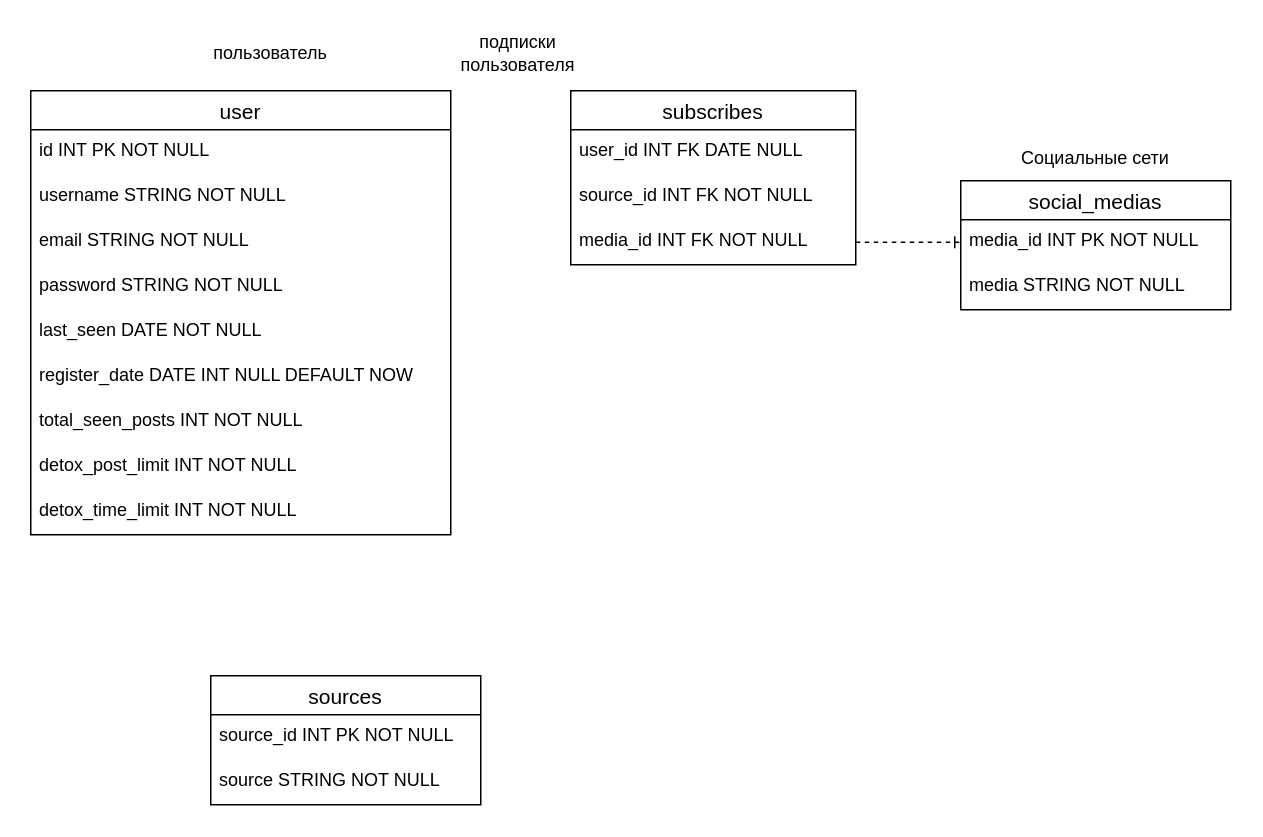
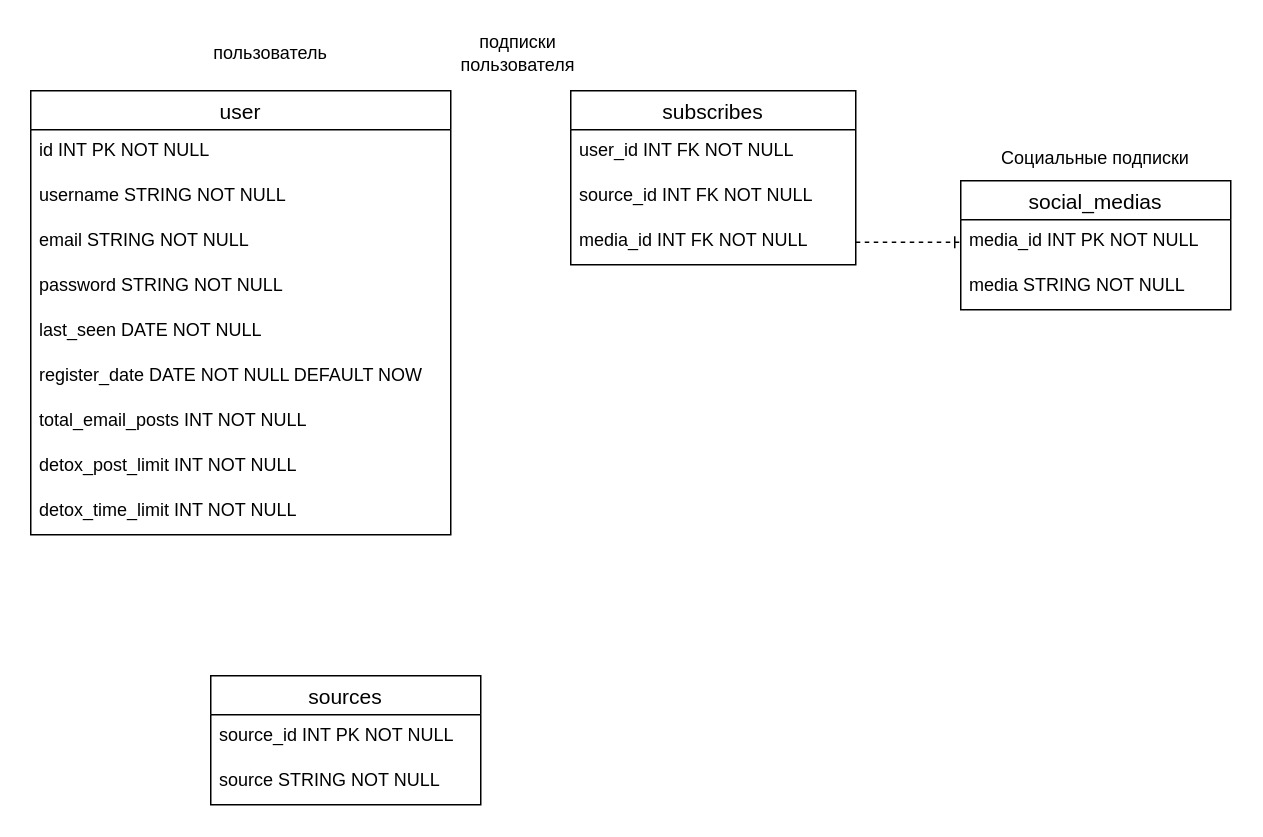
(688, 150) -> (683, 150)
(1096, 158) -> (1096, 158)
(222, 375) -> (222, 375)
(176, 420) -> (176, 420)
